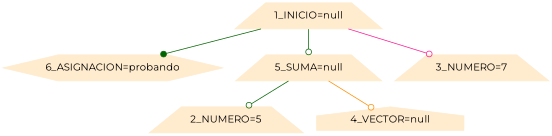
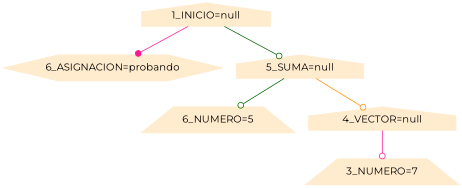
(309, 16) -> (206, 16)
(214, 41) -> (164, 39)
(387, 41) -> (382, 142)
(309, 68) -> (300, 68)
(226, 120) -> (218, 120)
